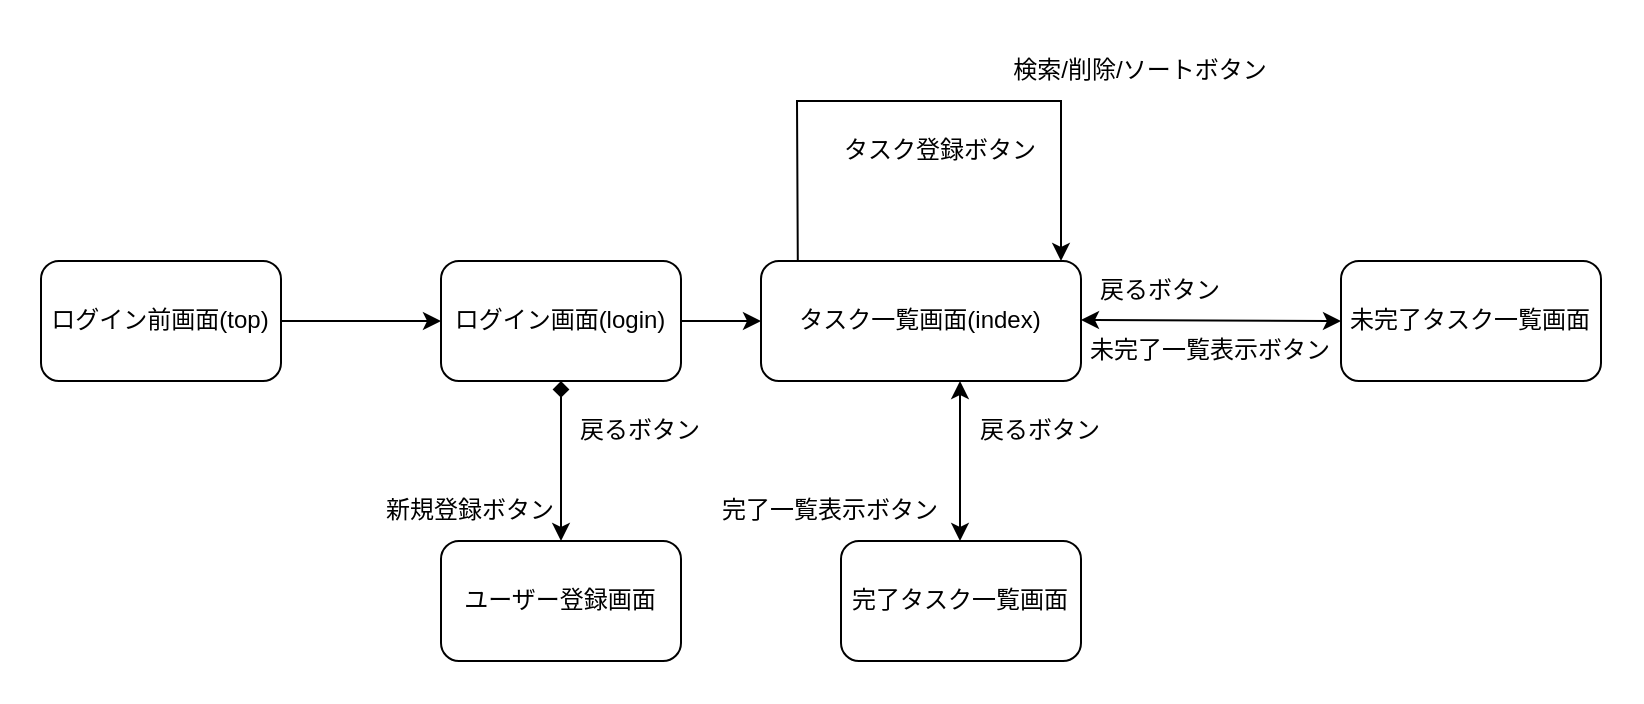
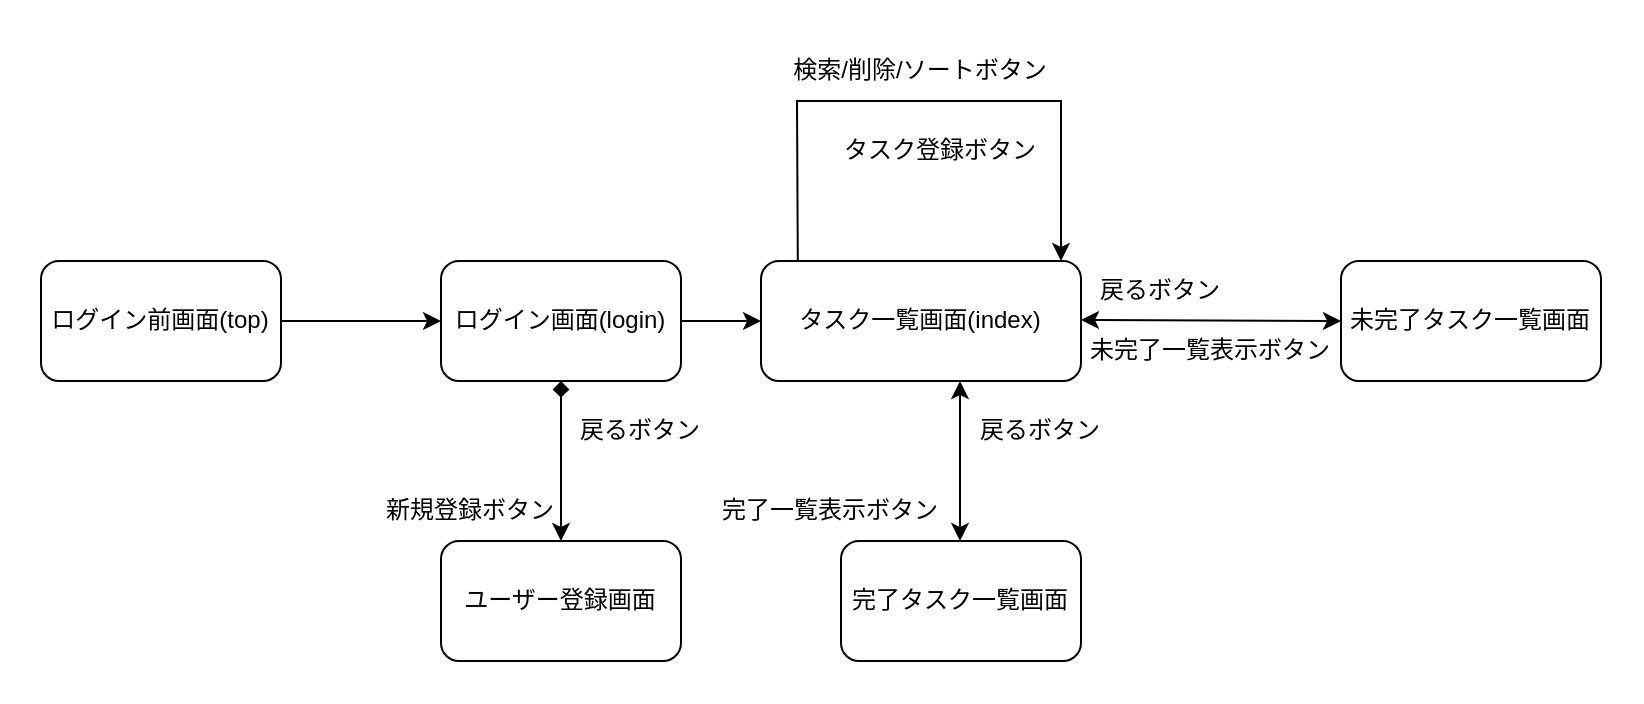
(1141, 71) -> (921, 71)
